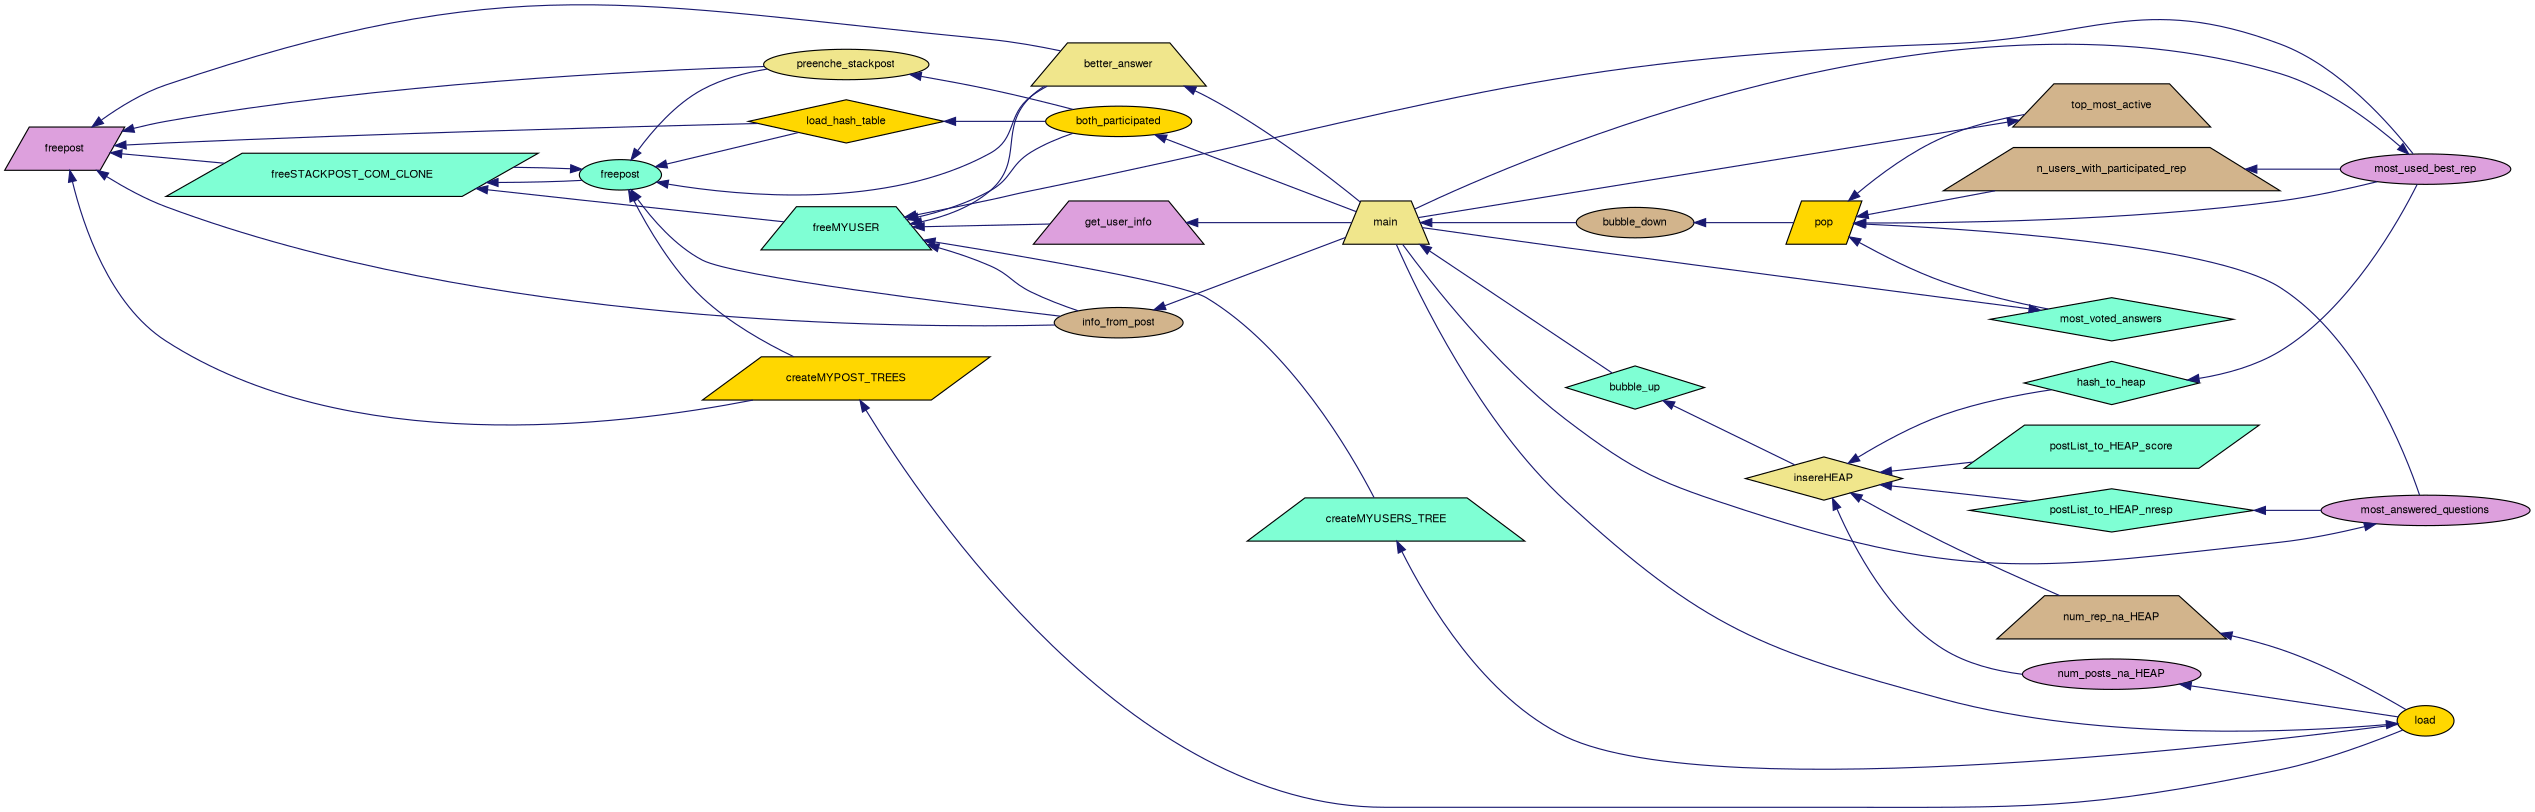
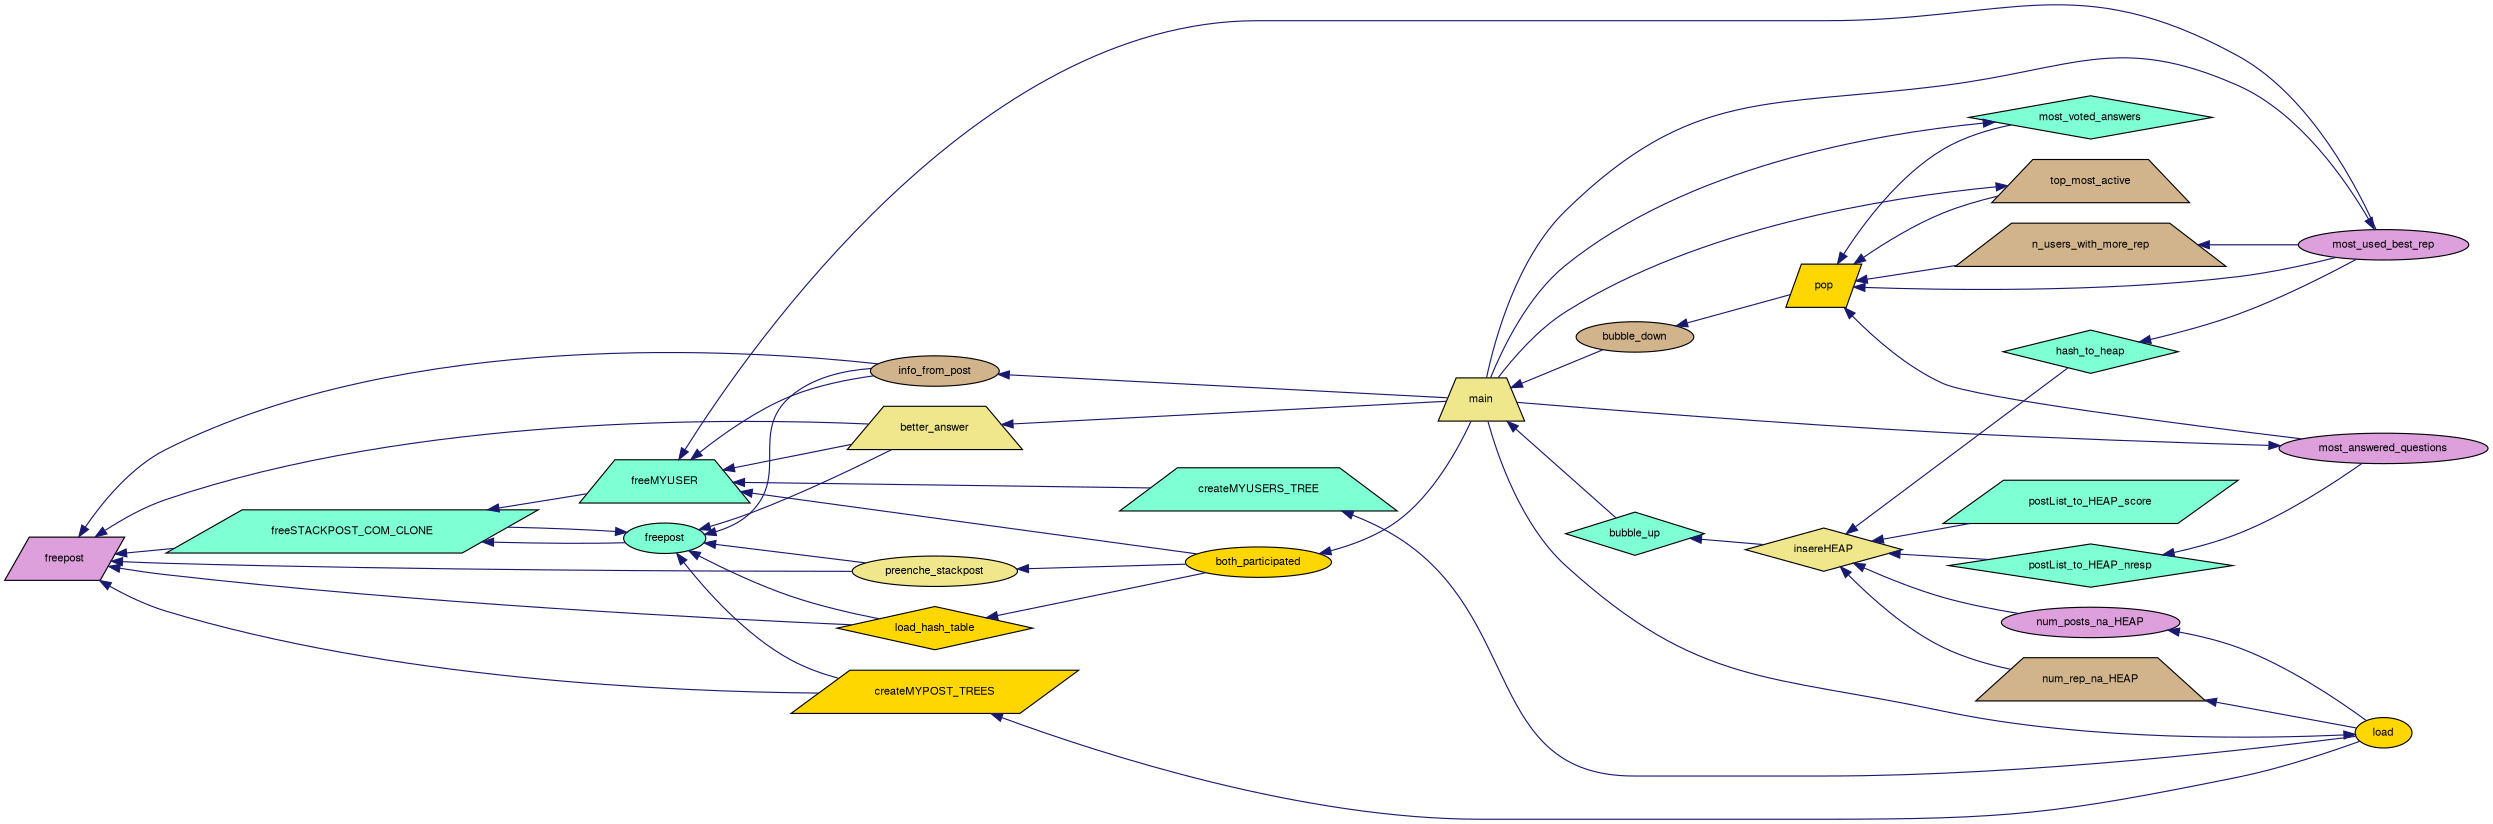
(2112, 169) -> (2091, 245)
(1119, 223) -> none
